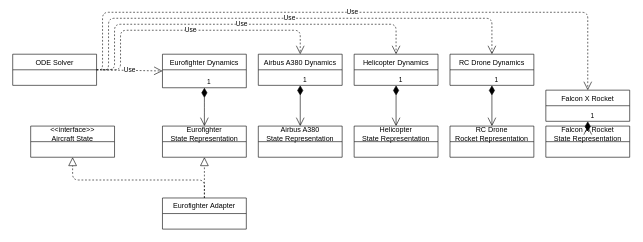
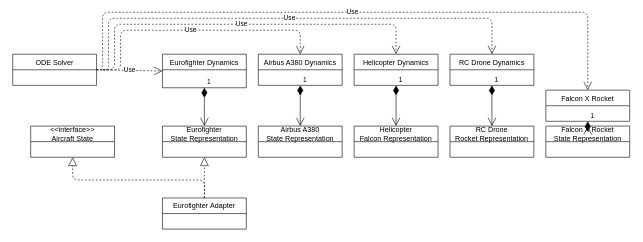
(396, 130) -> (396, 130)
